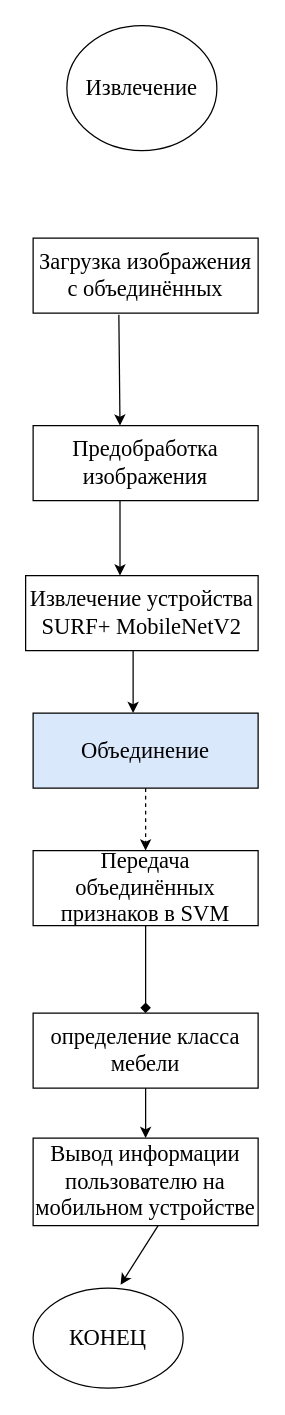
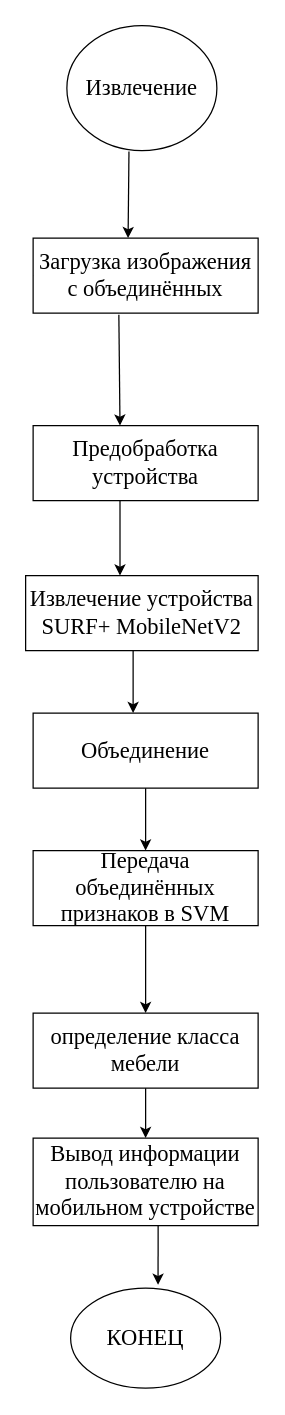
none -> (129, 191)
(146, 463) -> (146, 463)
(146, 751) -> (146, 751)
(146, 815) -> (146, 815)
(146, 1002) -> (146, 1003)
(108, 1338) -> (146, 1338)
